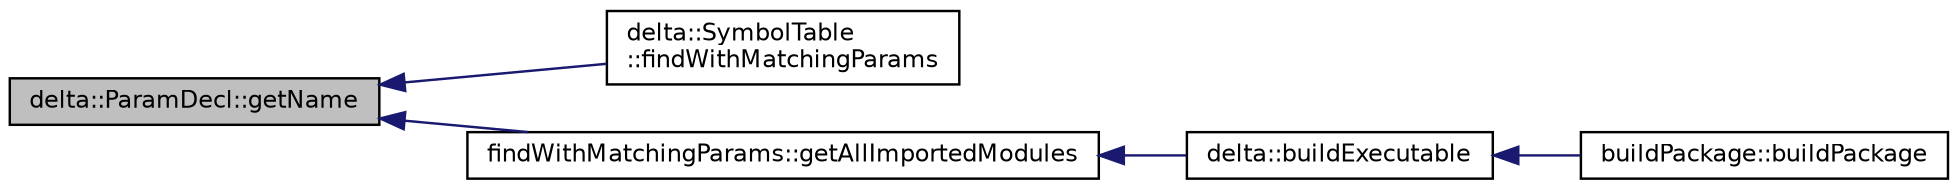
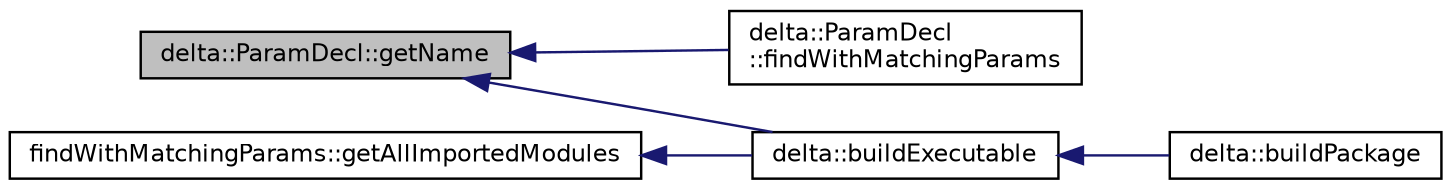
(783, 48) -> (905, 48)
(466, 126) -> (631, 107)
(1764, 155) -> (1306, 155)
